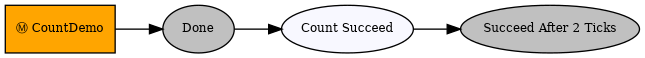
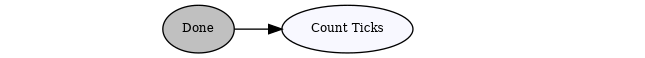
(60, 29) -> none
(347, 29) -> (347, 29)
(550, 29) -> none
